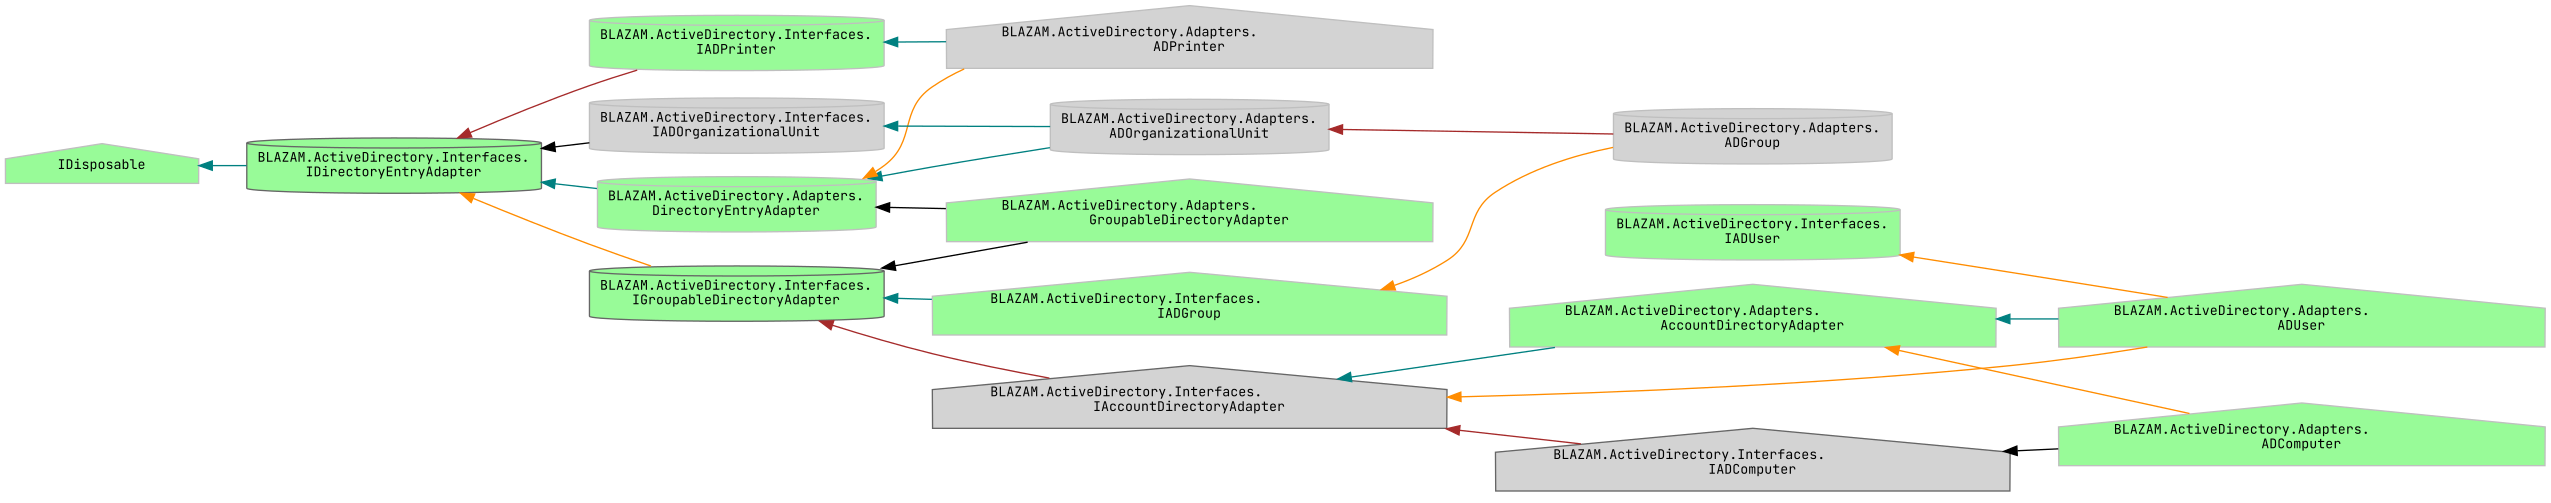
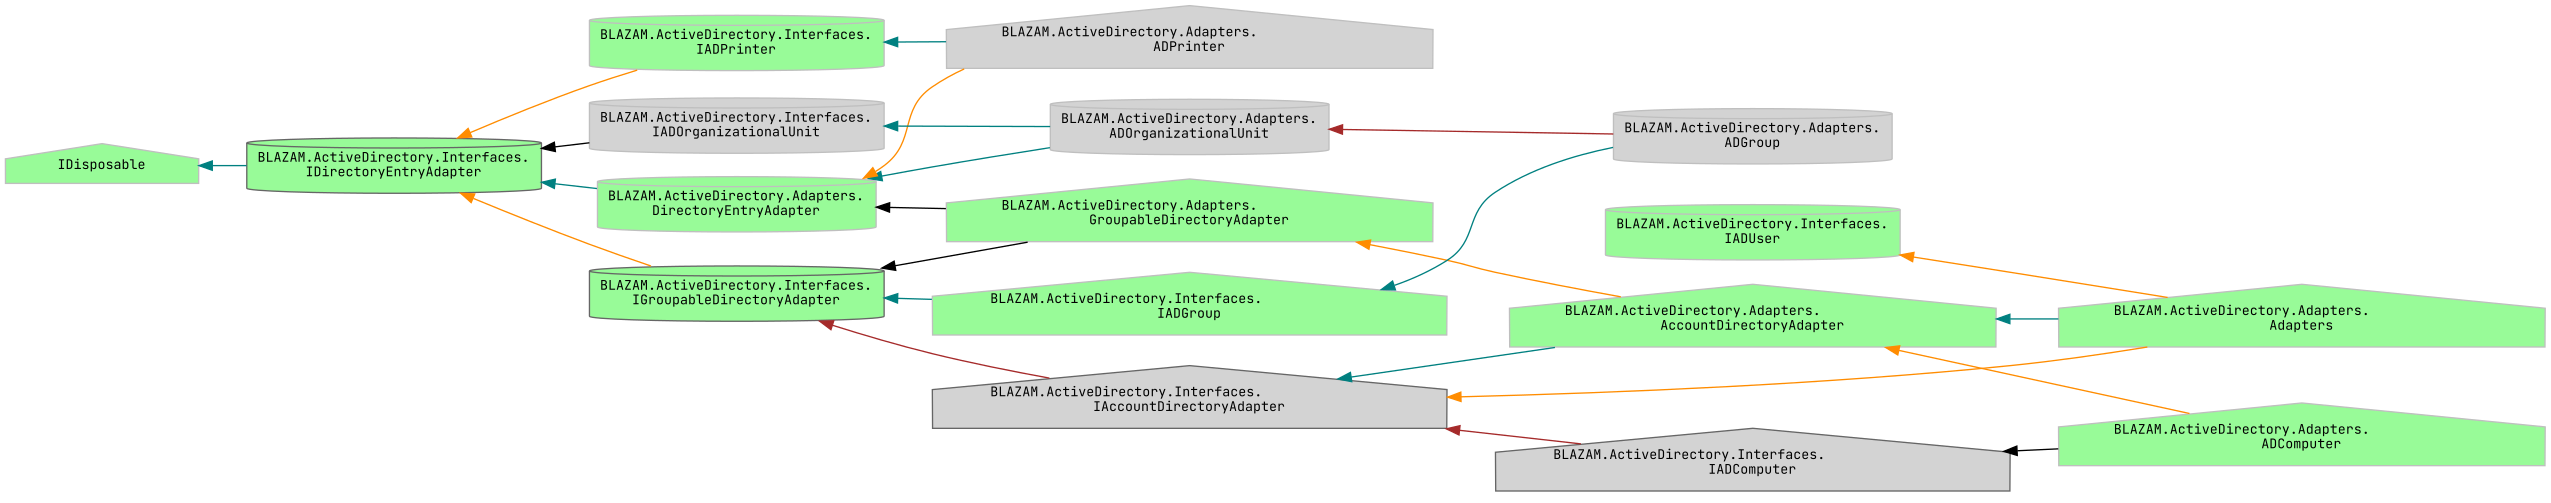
(553, 99) -> (553, 99)
(1489, 198) -> (1489, 198)
none -> (1495, 272)
(2302, 319) -> (2302, 319)
